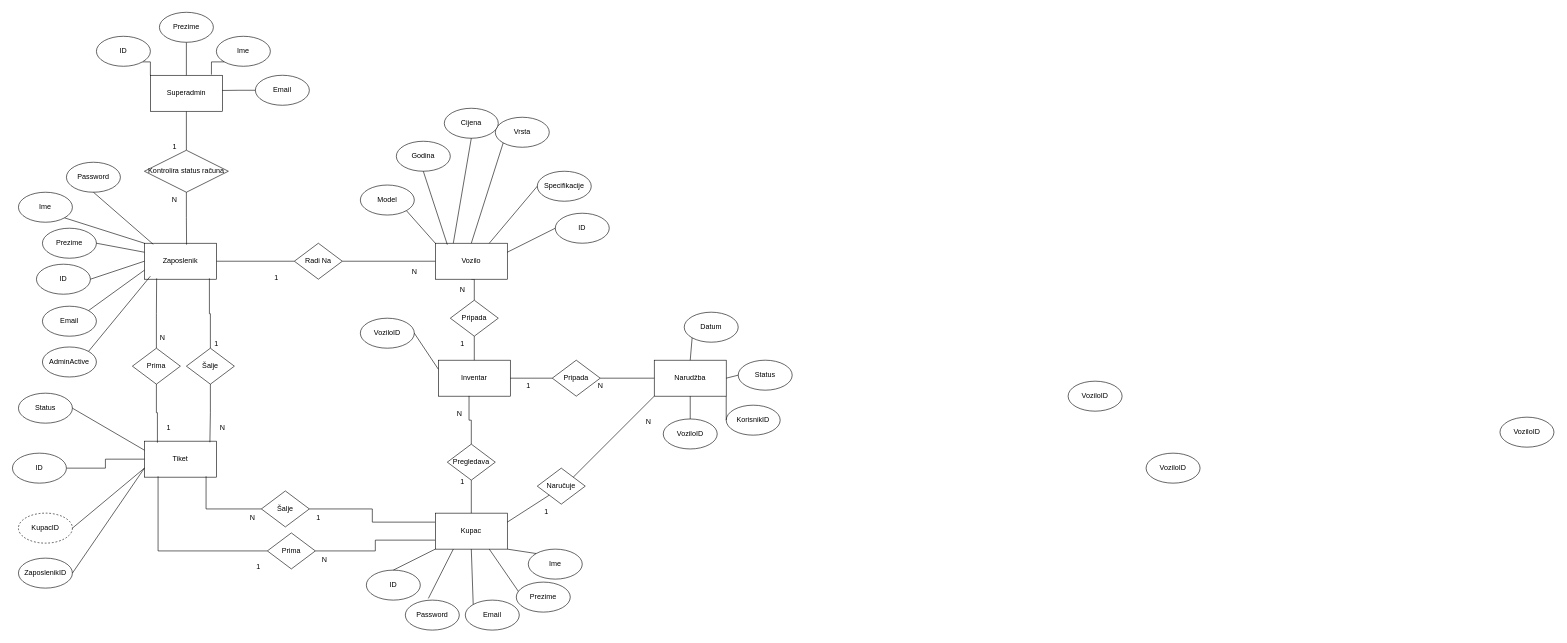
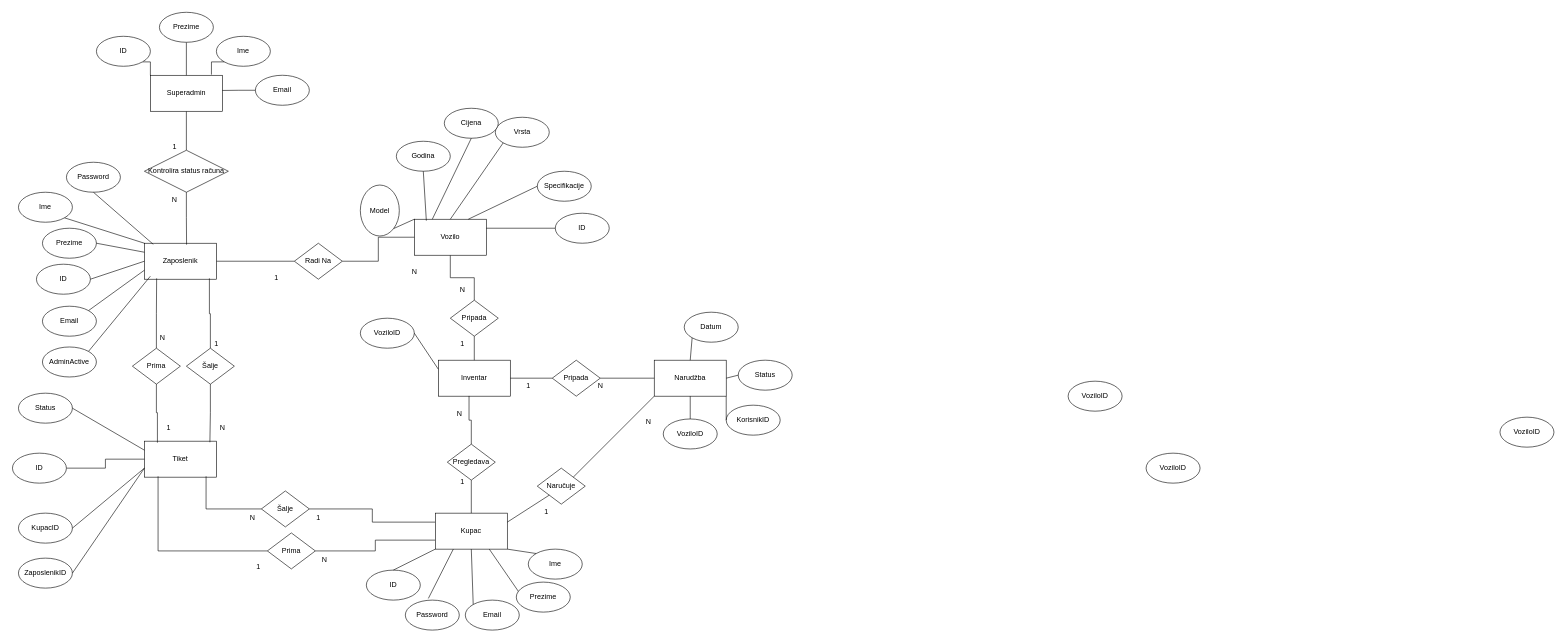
(387, 200) -> (380, 211)
(471, 261) -> (450, 237)
(45, 528) -> (45, 528)
